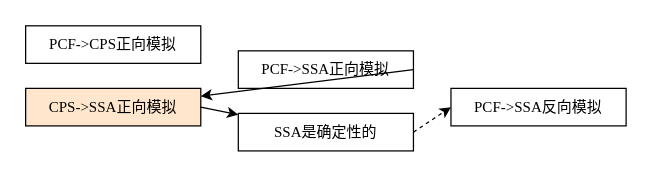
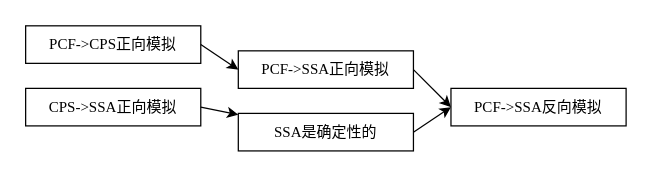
none -> (216, 54)
(311, 82) -> (429, 85)
(113, 107) -> (113, 107)
(429, 121) -> (429, 121)
